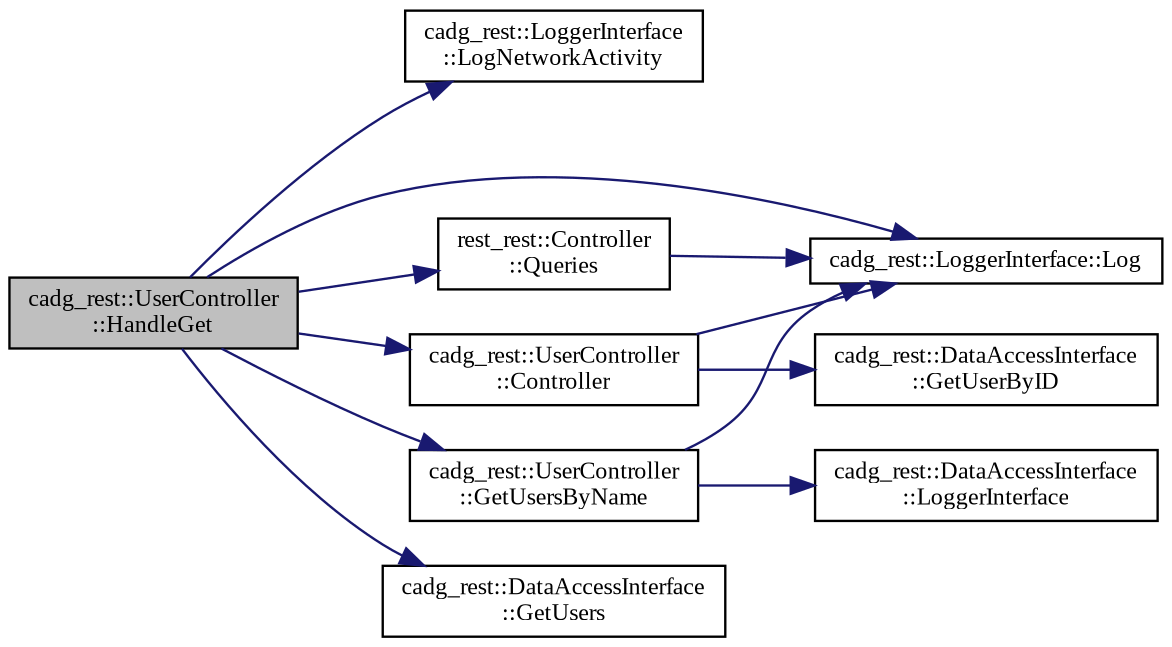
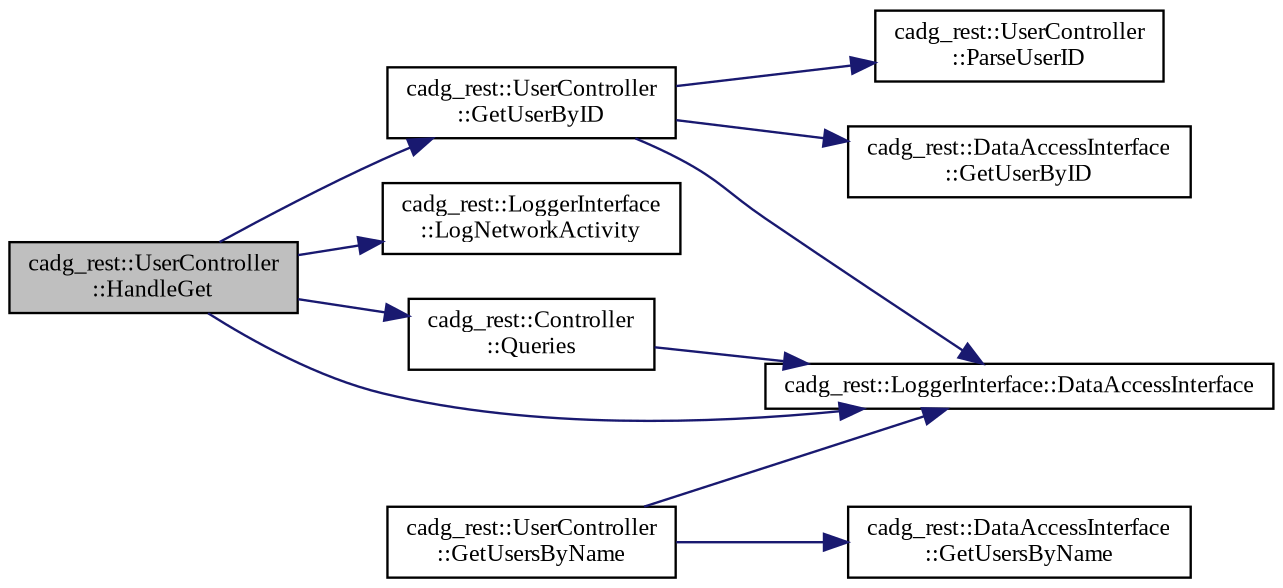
none -> (1019, 46)
(554, 254) -> (532, 334)
(986, 261) -> (1019, 386)
(554, 370) -> (532, 103)
(320, 398) -> none
(986, 485) -> (1019, 542)
(554, 601) -> none
